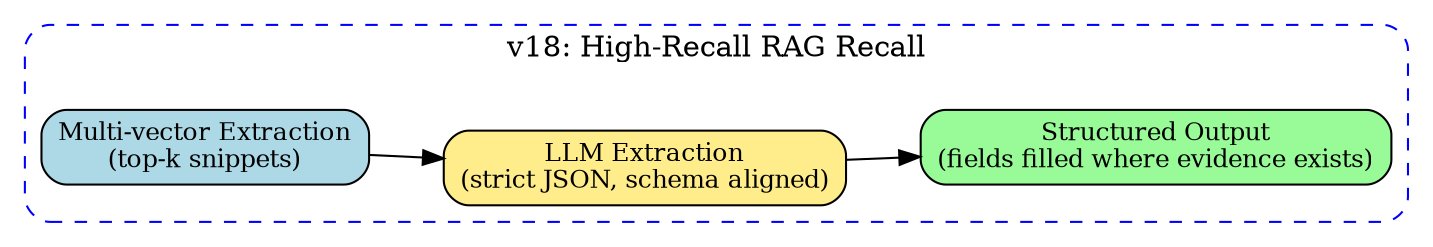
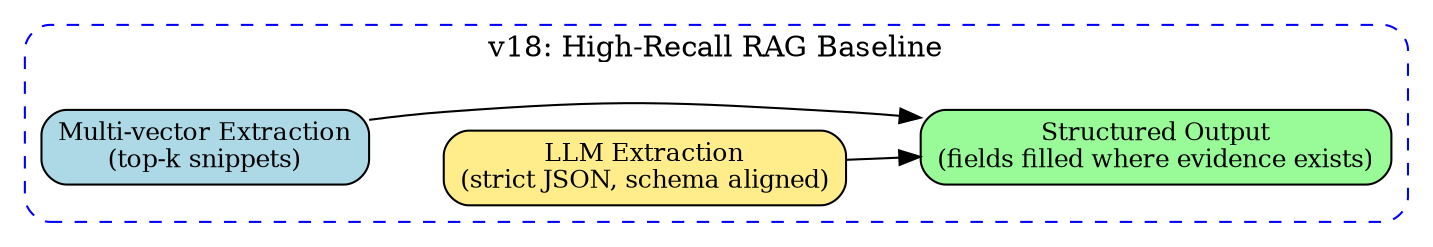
(716, 49) -> (716, 49)
(396, 156) -> (634, 103)
